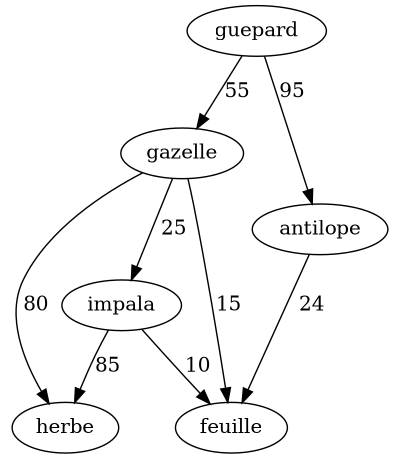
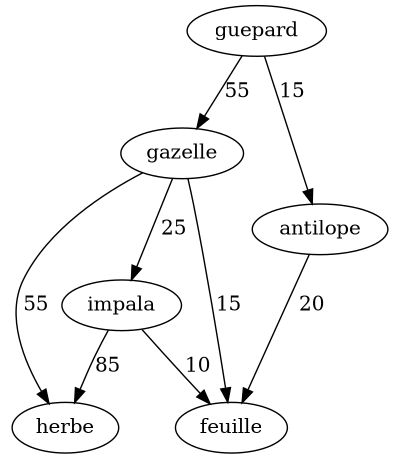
(293, 92) -> (293, 92)
(37, 305) -> (37, 305)
(312, 305) -> (312, 305)
